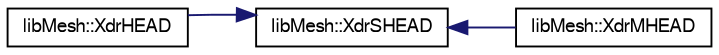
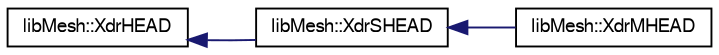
(212, 15) -> (232, 40)
